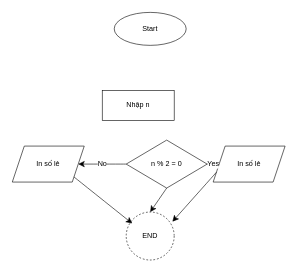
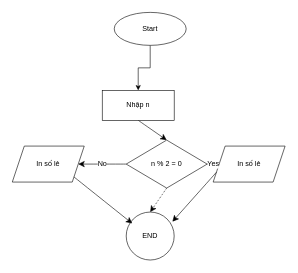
none -> (138, 68)
none -> (153, 131)
(159, 200) -> (159, 200)
(150, 236) -> (150, 236)
